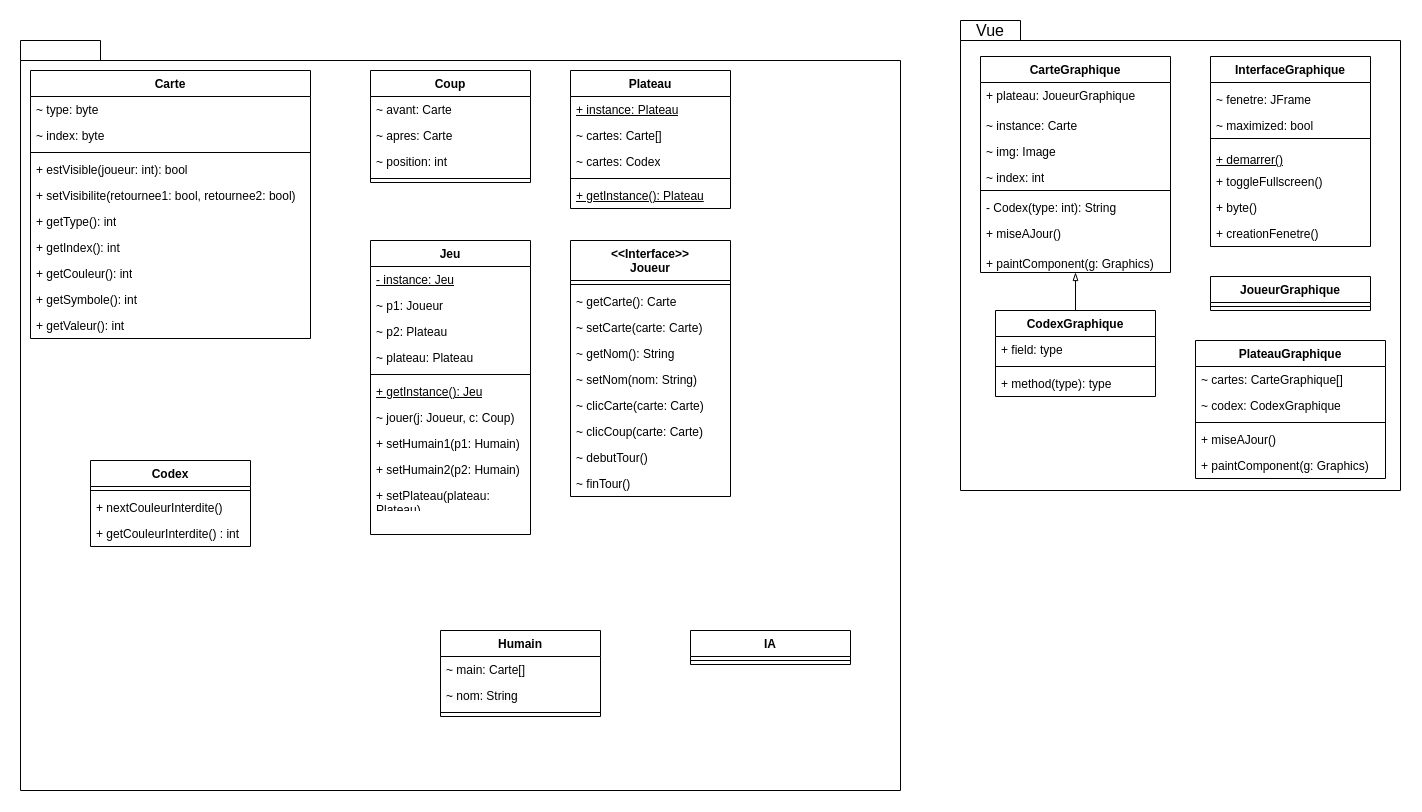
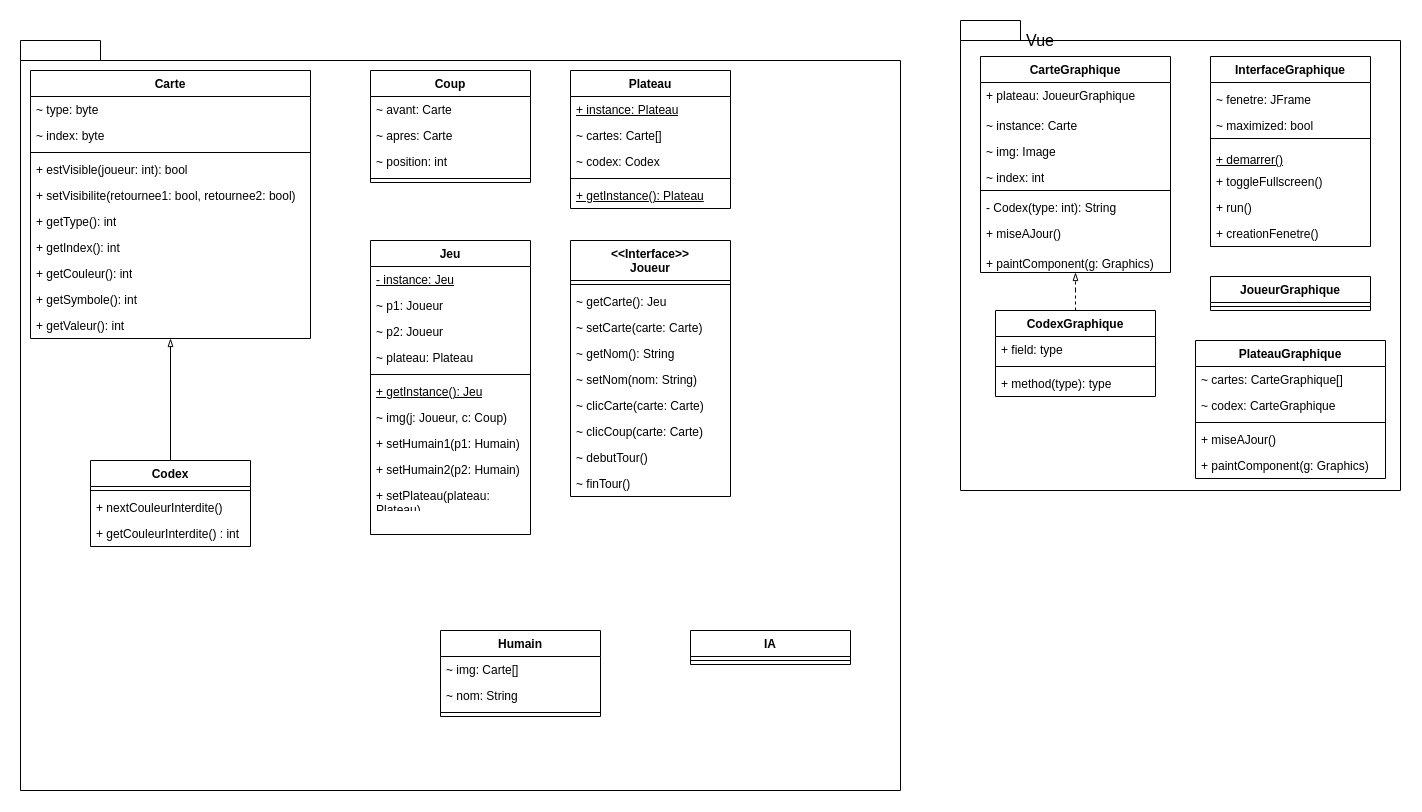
(991, 31) -> (1041, 41)
(622, 163) -> (619, 163)
(1242, 209) -> (1238, 209)
(1076, 294) -> (1076, 294)
(636, 303) -> (629, 303)
(414, 333) -> (412, 333)
none -> (171, 404)
(1273, 407) -> (1273, 407)
(452, 426) -> (448, 419)
(491, 671) -> (487, 671)
